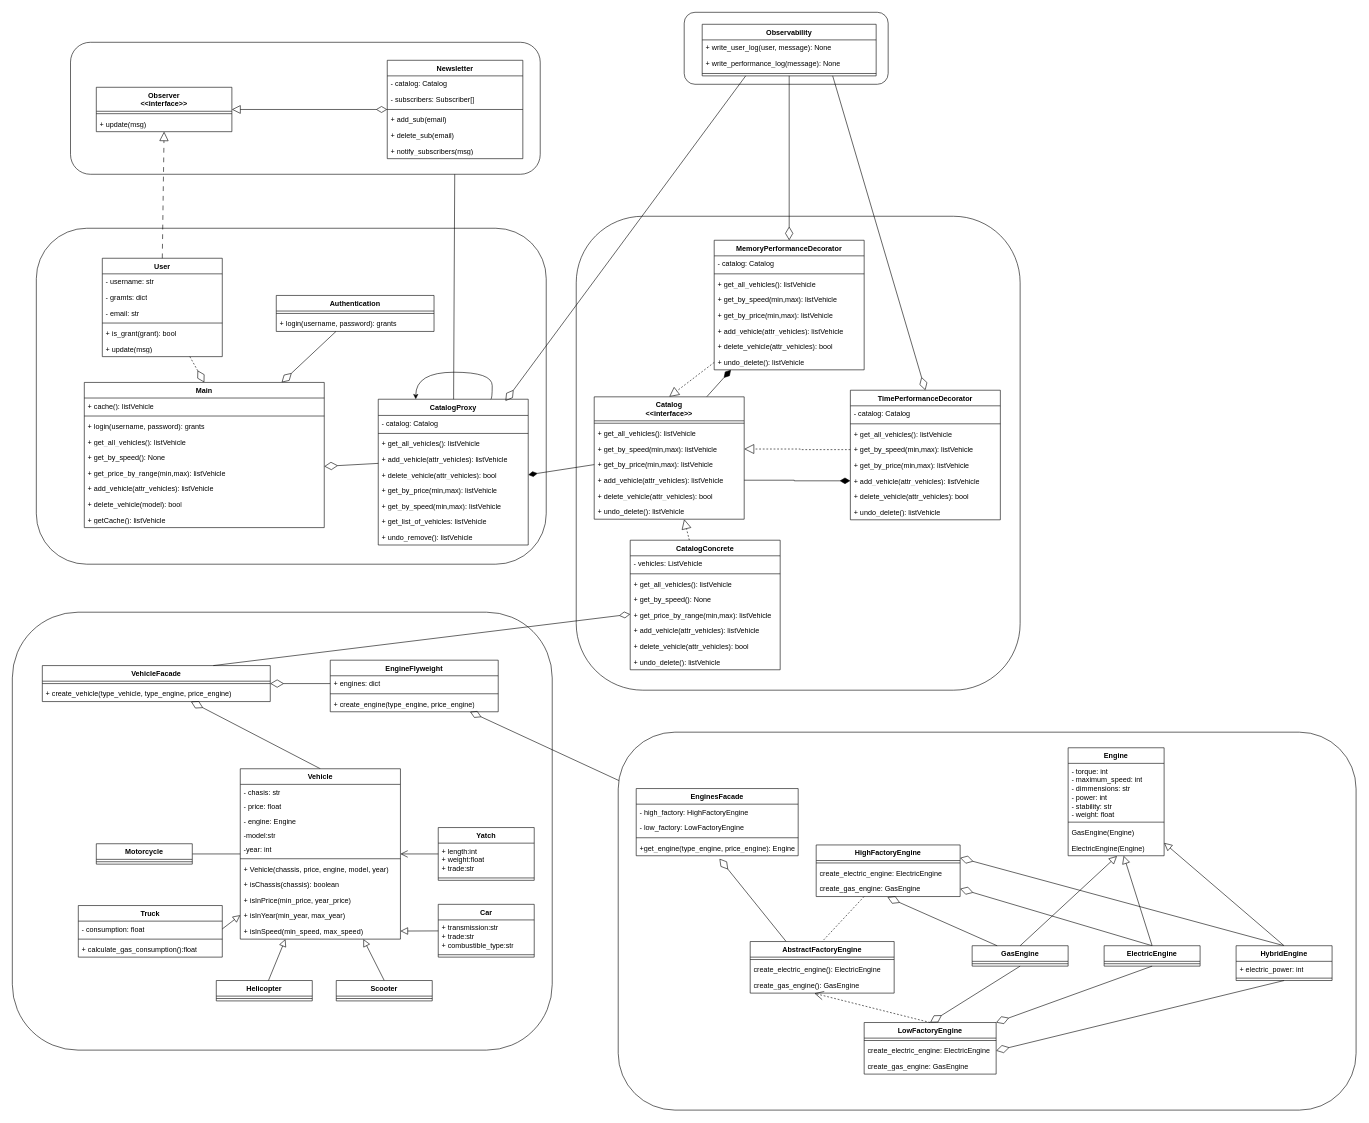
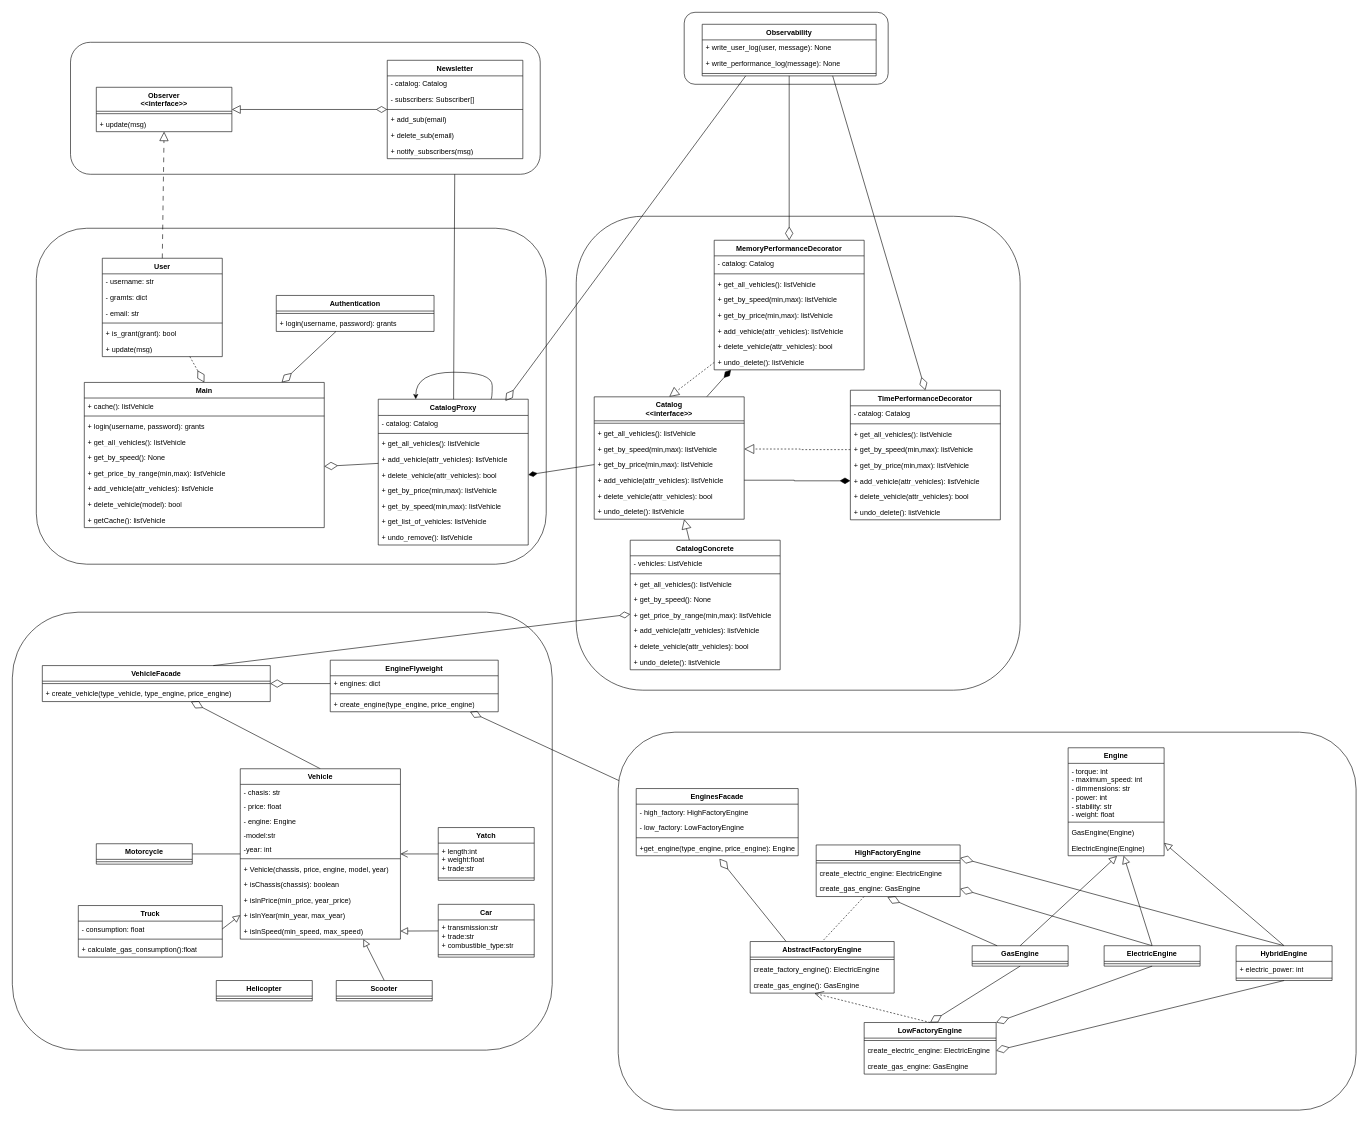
(688, 534) -> (688, 534)
(275, 964) -> none
(823, 975) -> (823, 975)
